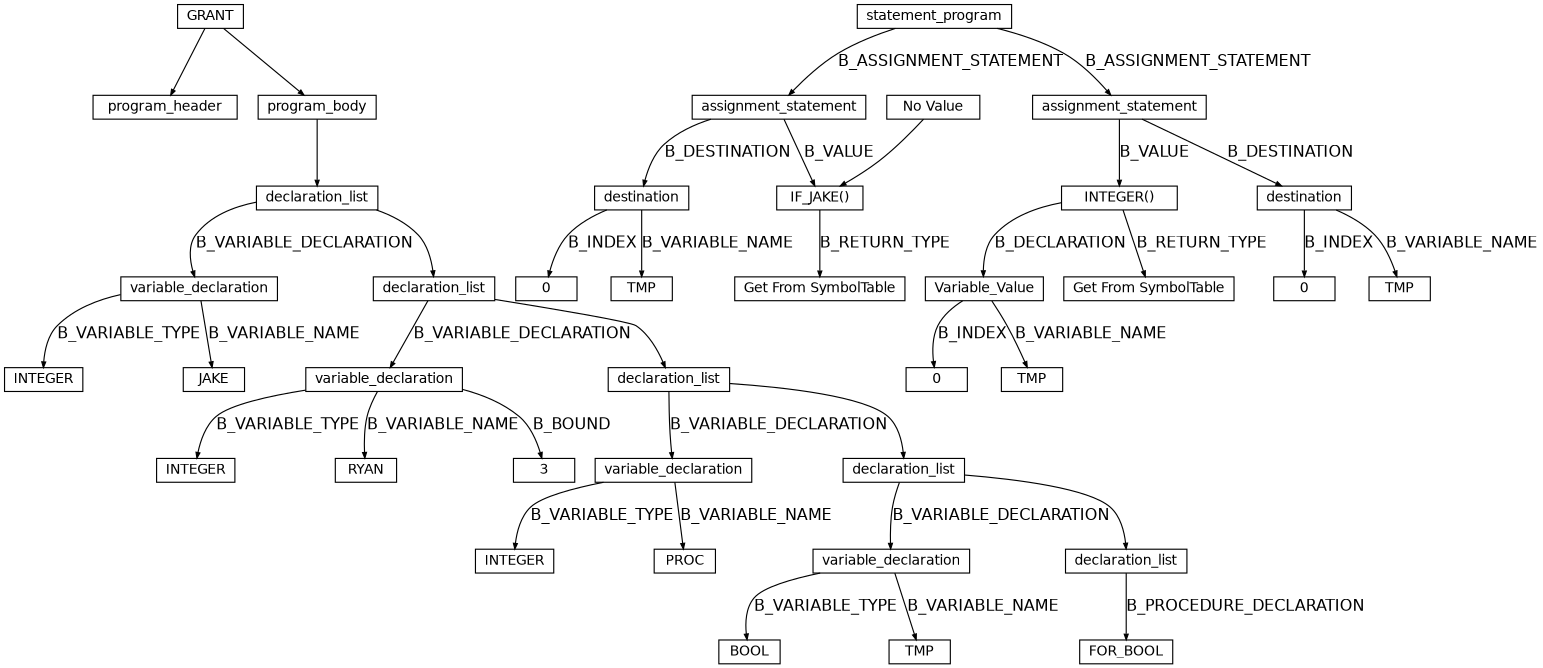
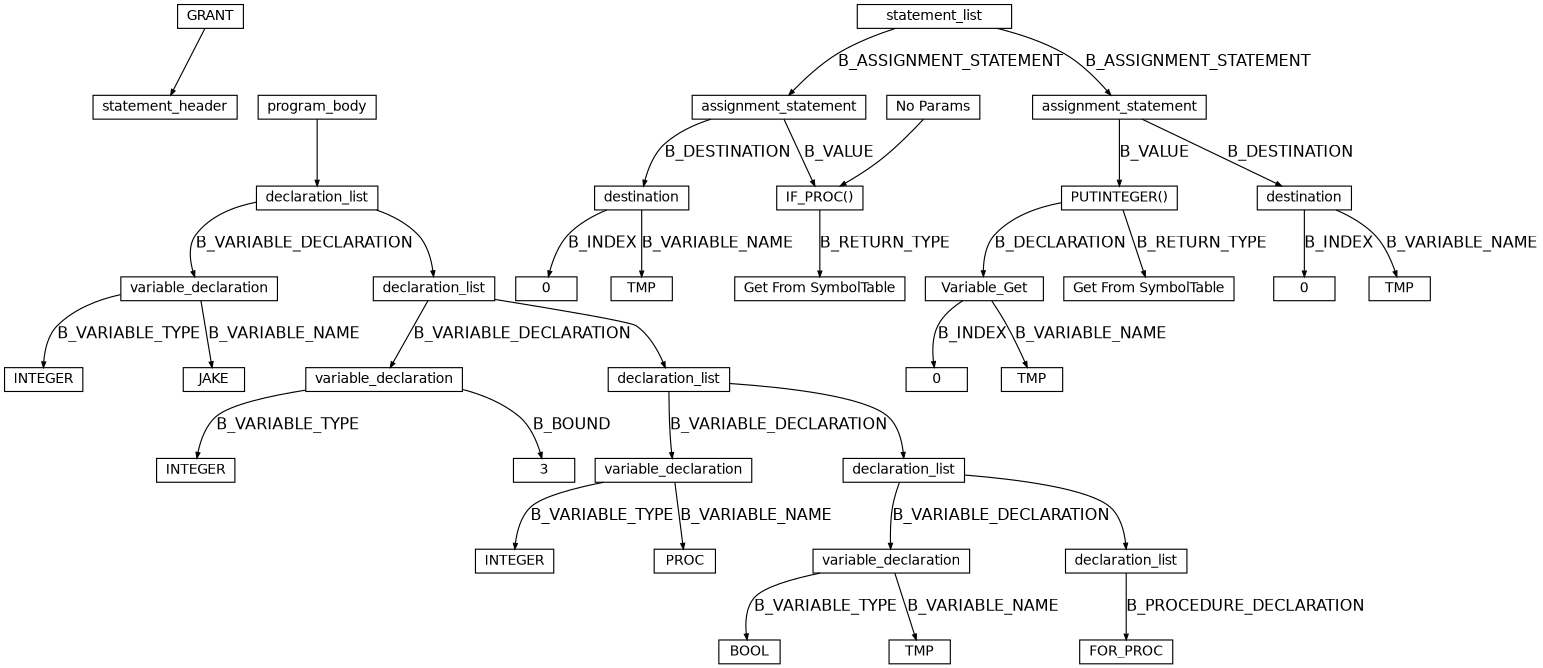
(934, 16) -> (934, 16)
(261, 60) -> none
(165, 107) -> (165, 107)
(933, 107) -> (933, 107)
(820, 198) -> (820, 198)
(1119, 198) -> (1119, 198)
(984, 289) -> (984, 289)
(366, 470) -> none
(1126, 652) -> (1126, 652)
